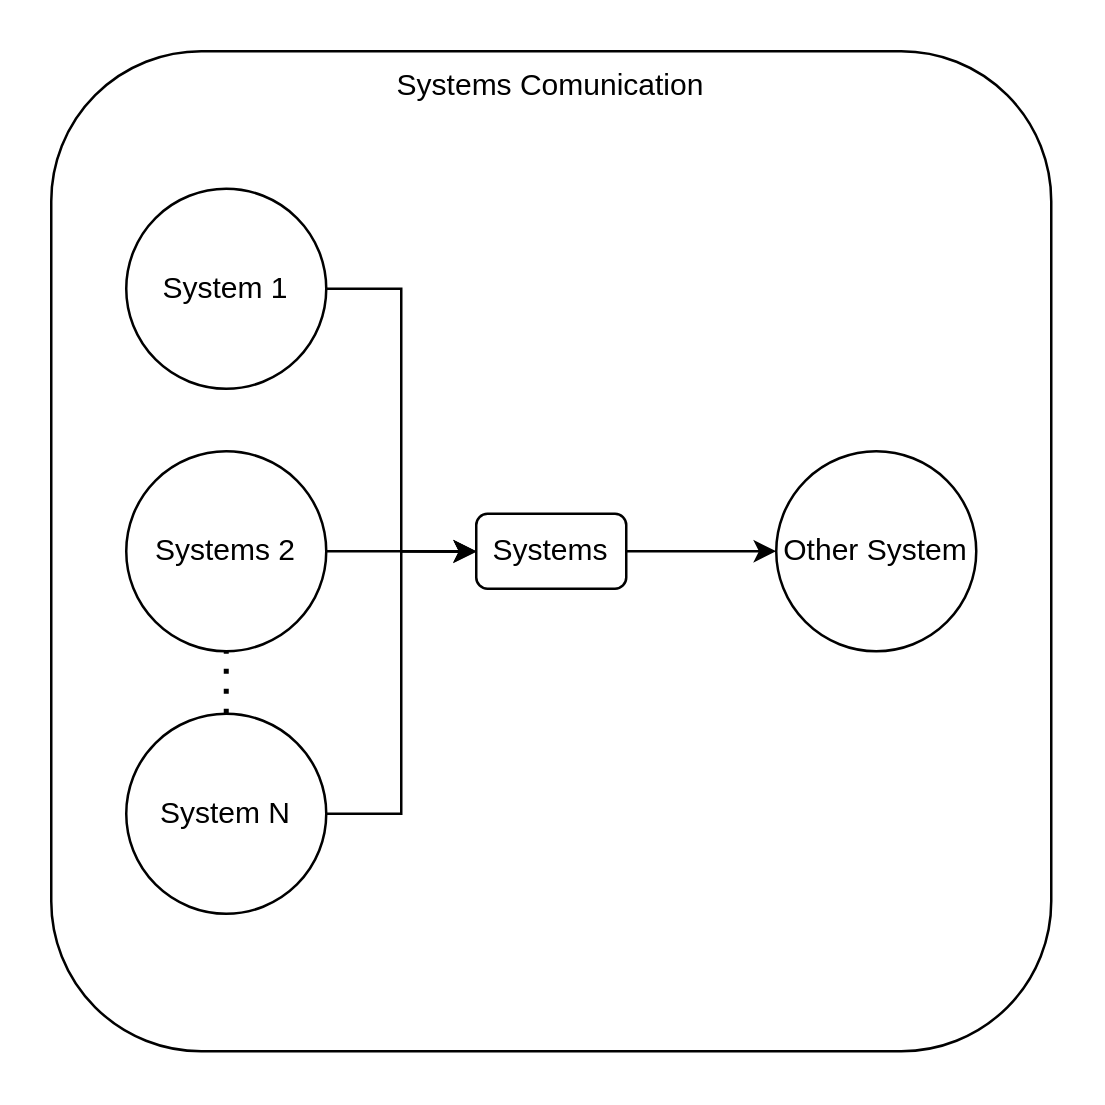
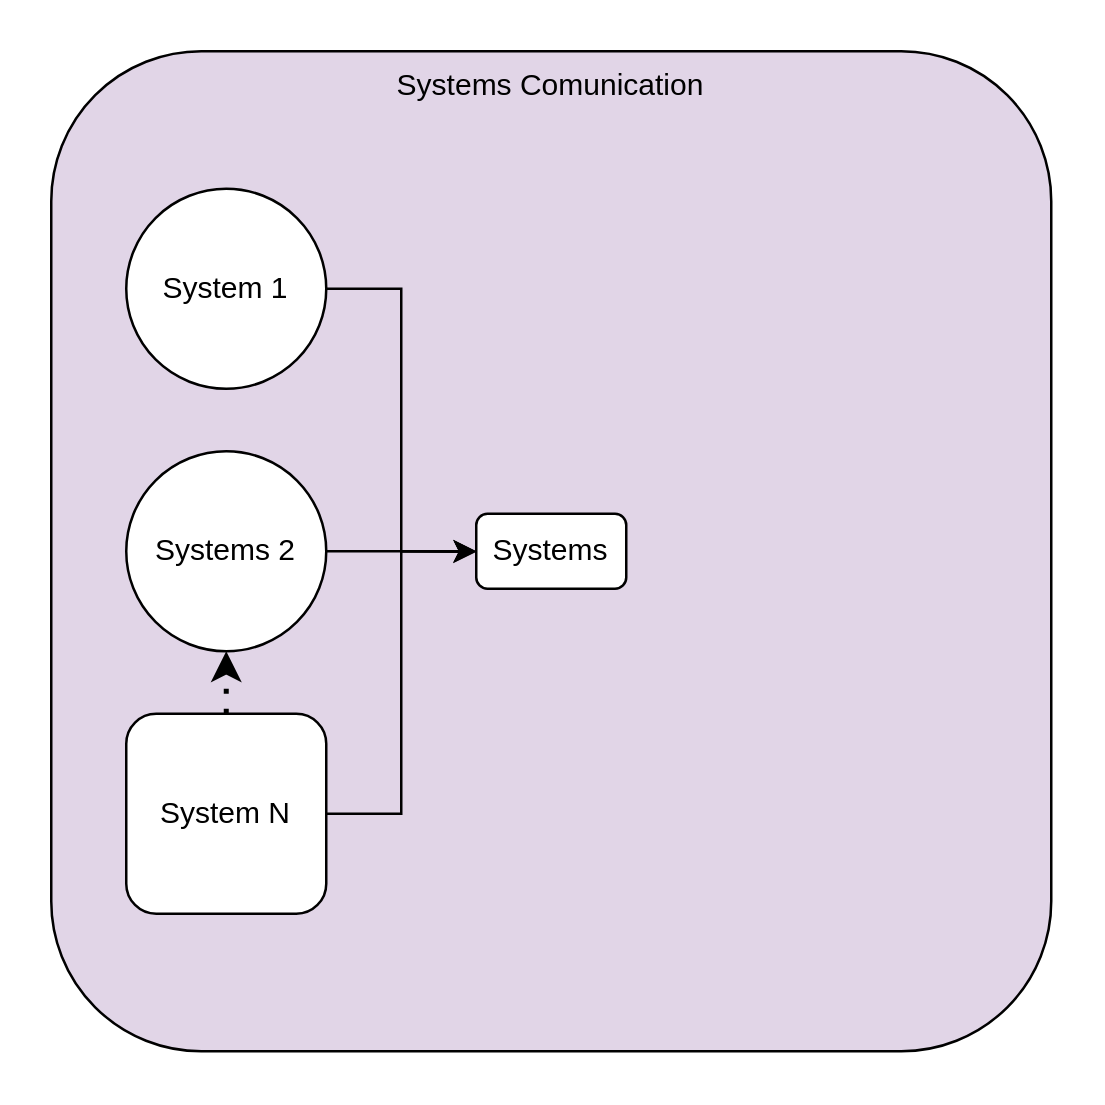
(551, 87) -> (551, 87)
(693, 551) -> none
(876, 551) -> none
(226, 664) -> (226, 675)
(226, 814) -> (226, 814)
